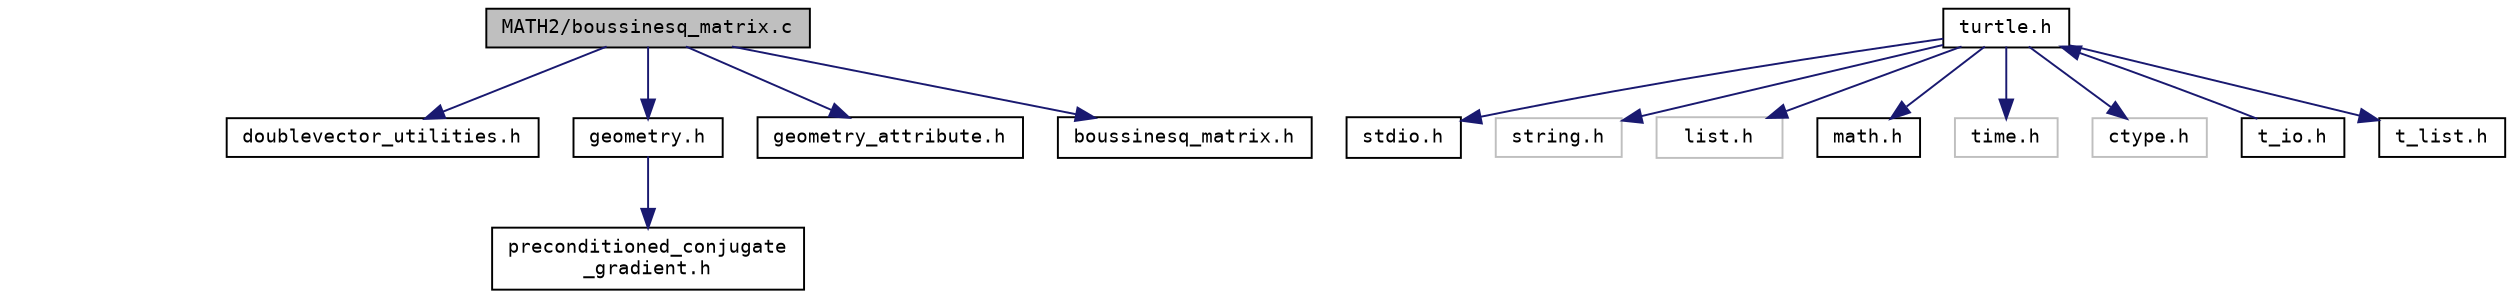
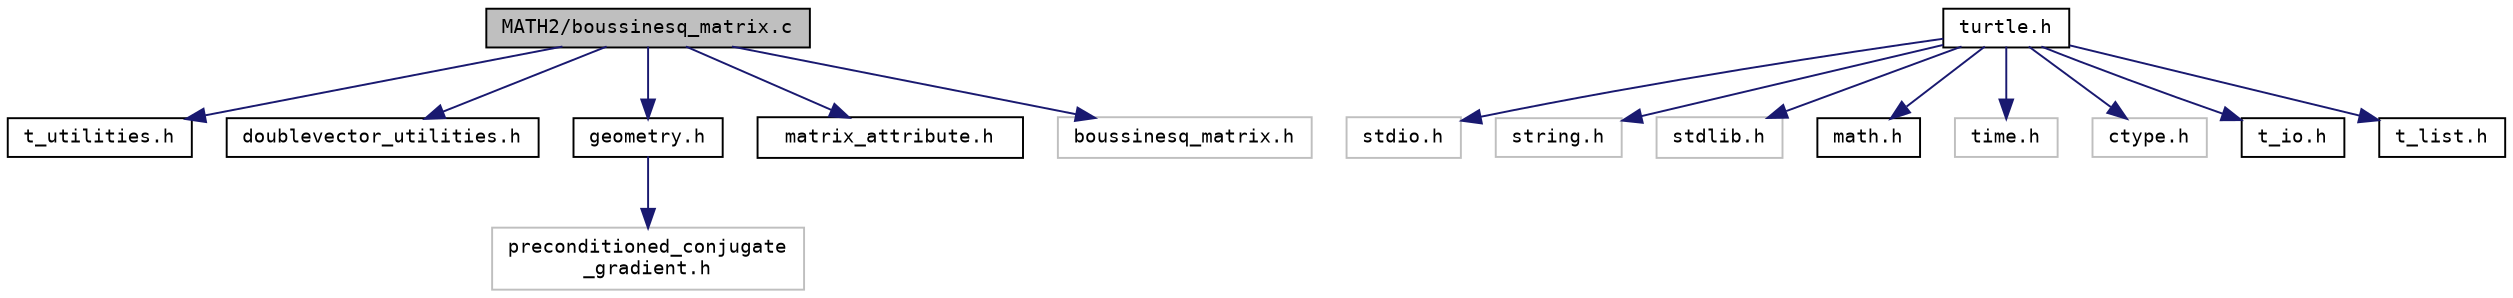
(2169, 85) -> (2132, 81)
none -> (100, 138)
(890, 138) -> (890, 138)
(1185, 138) -> (1185, 138)
(1404, 138) -> (1404, 138)
(1720, 138) -> (1720, 138)
(648, 259) -> (648, 259)
